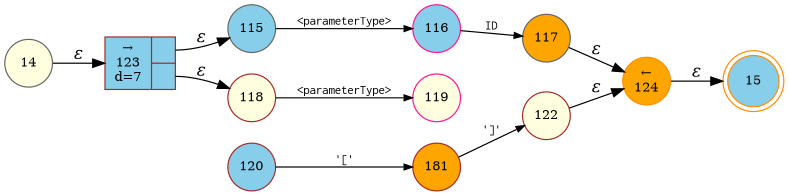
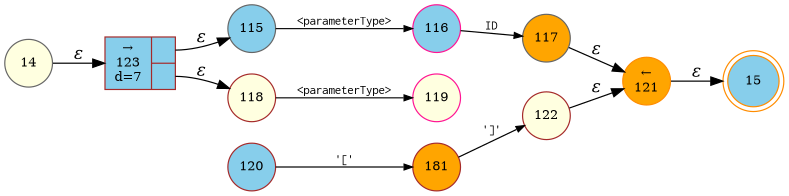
(647, 81) -> (647, 81)
